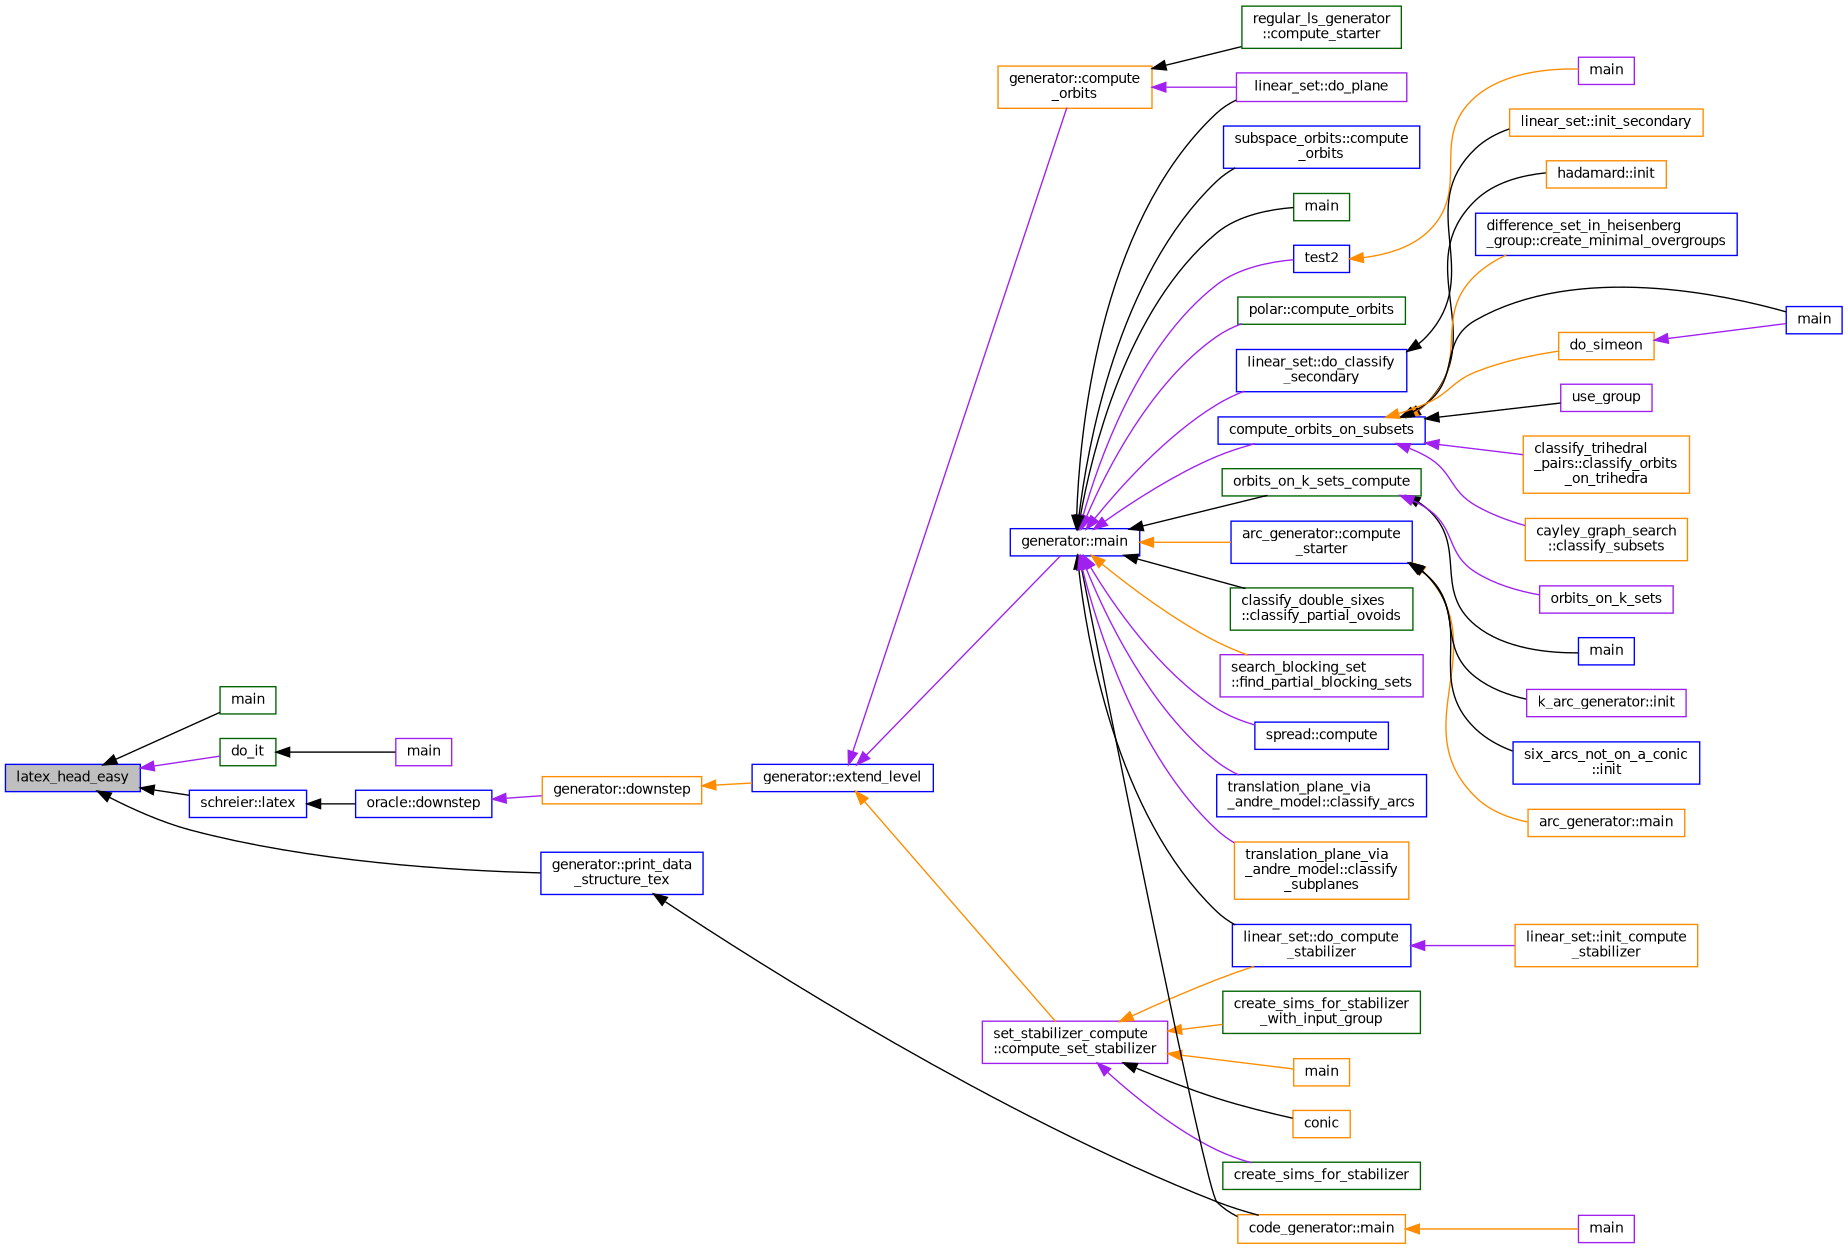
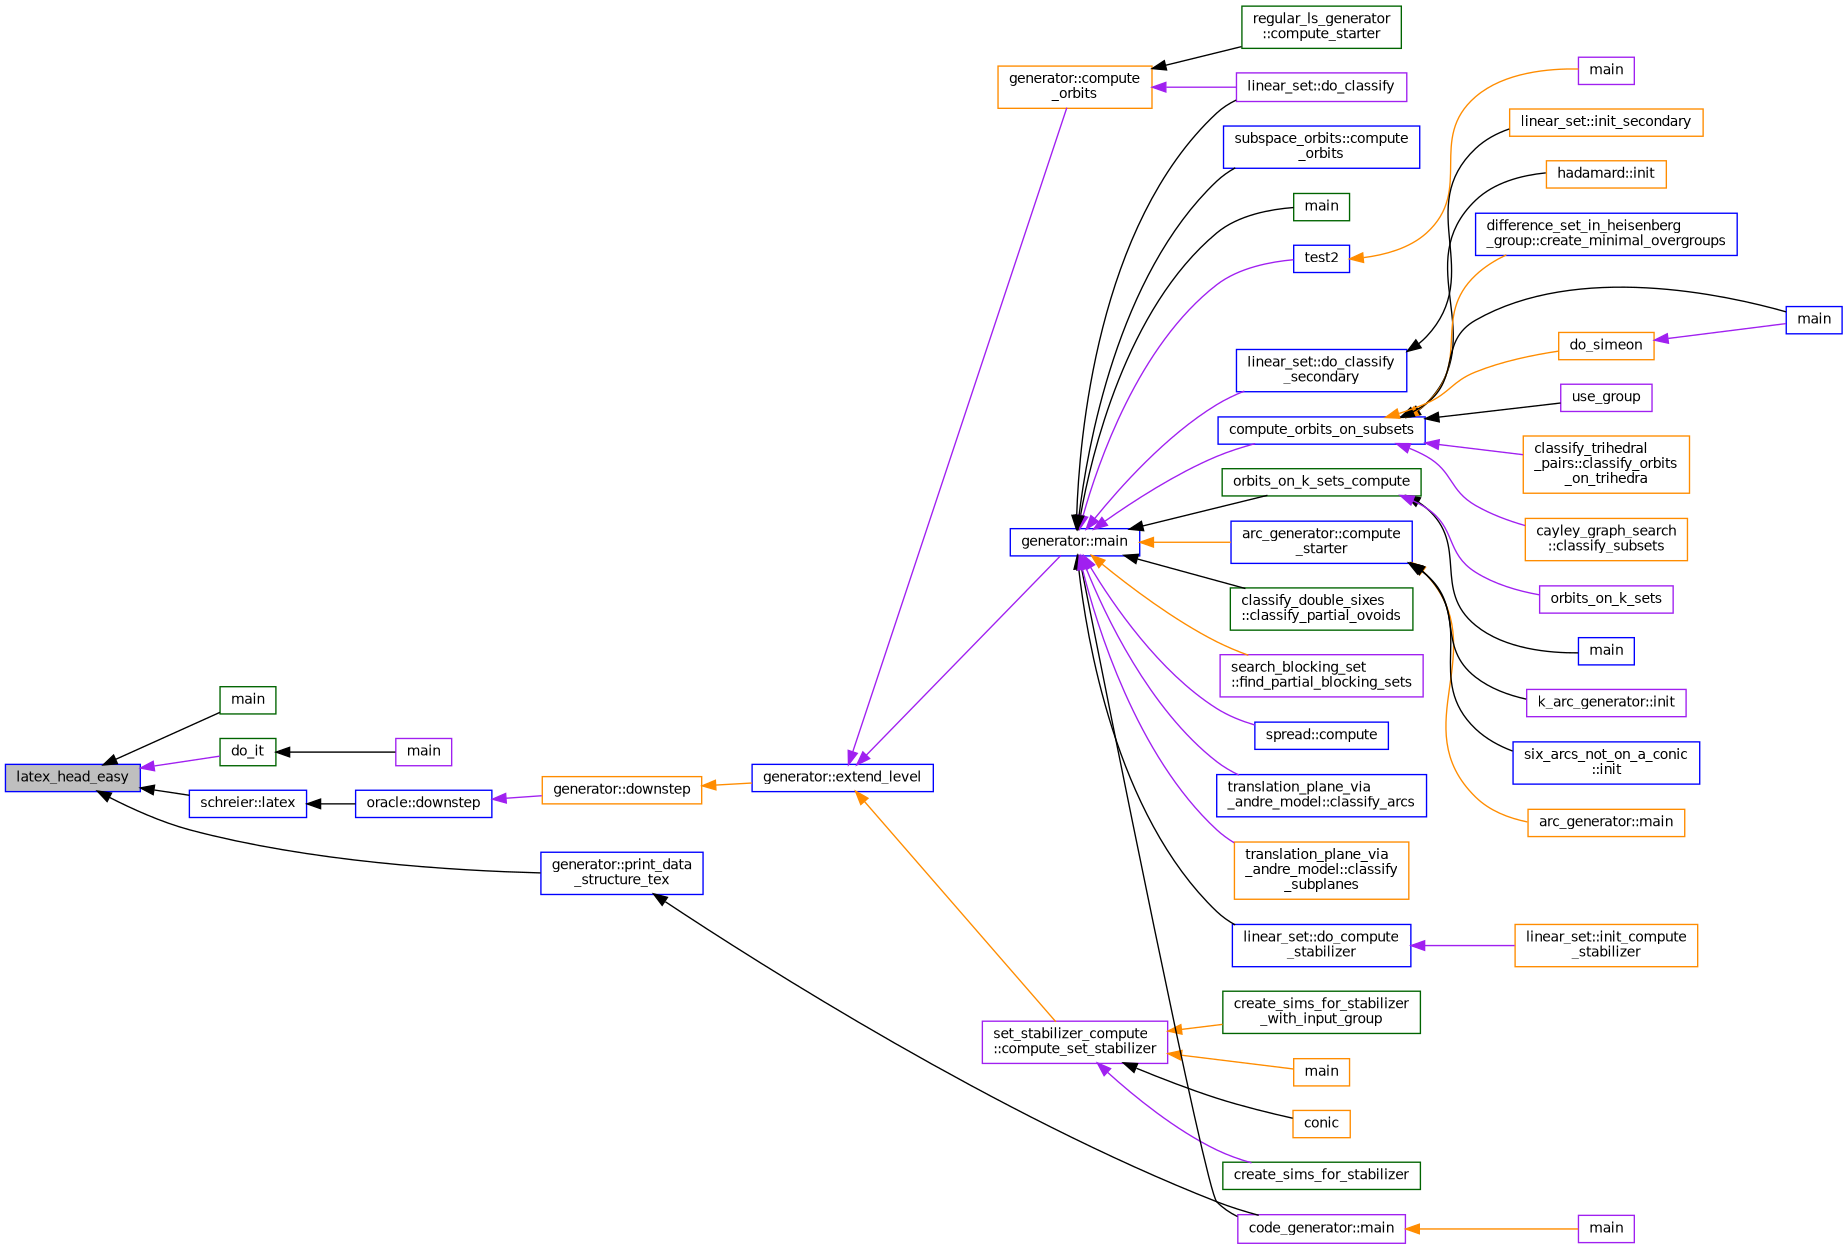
(1322, 87) -> (1322, 87)
(1322, 311) -> none
(1192, 989) -> none
(1322, 1229) -> (1322, 1229)
